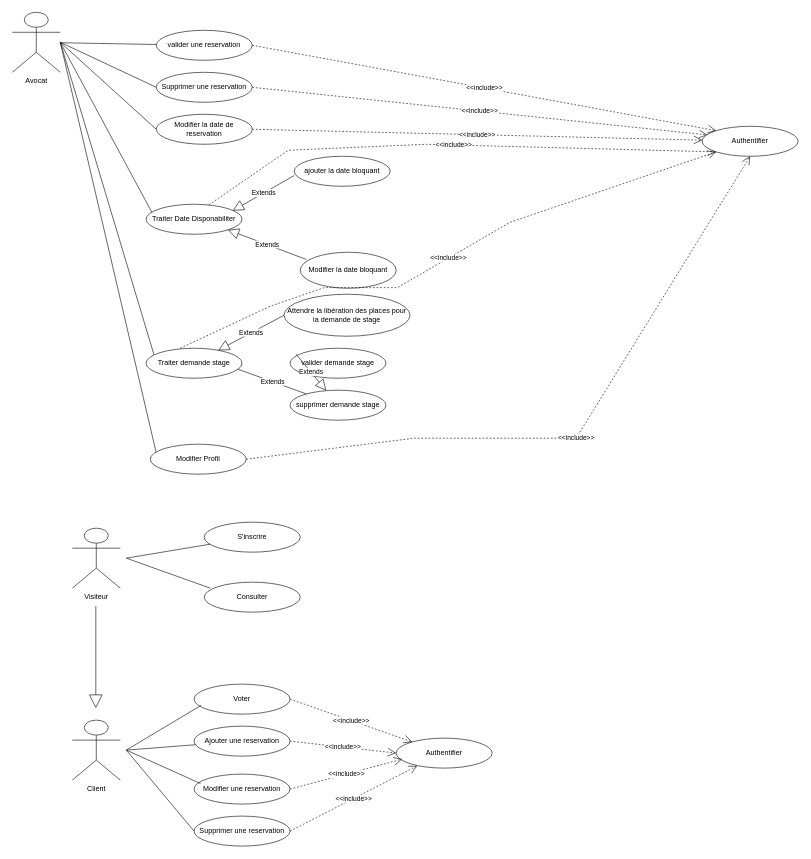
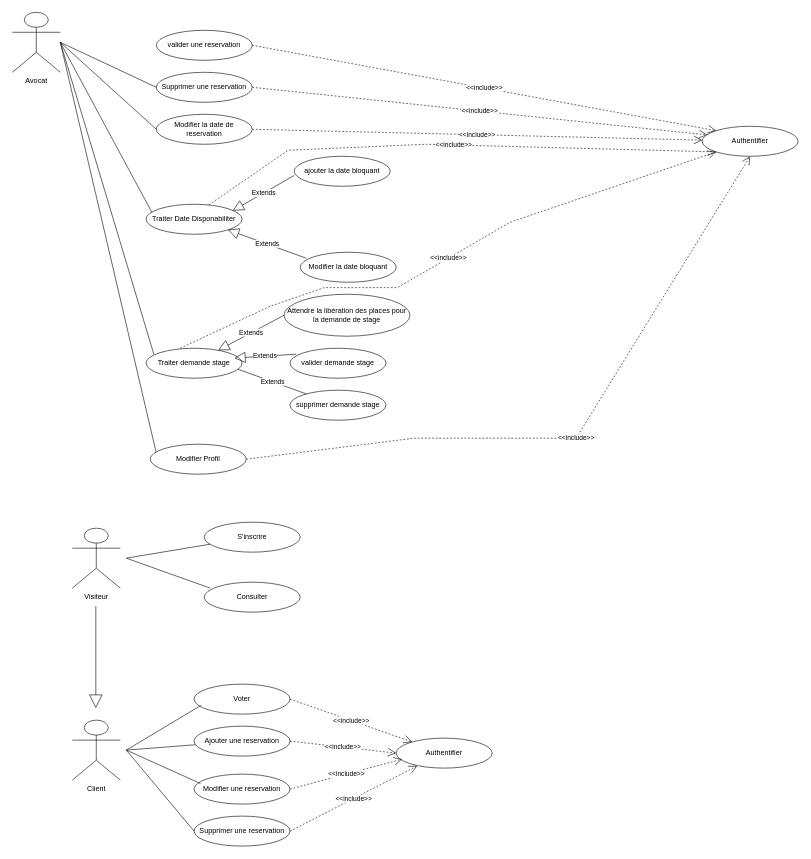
(111, 44) -> none
(348, 270) -> (348, 267)
(308, 368) -> (271, 356)
